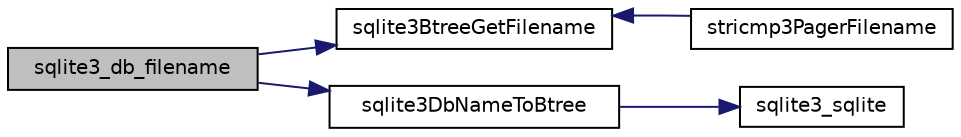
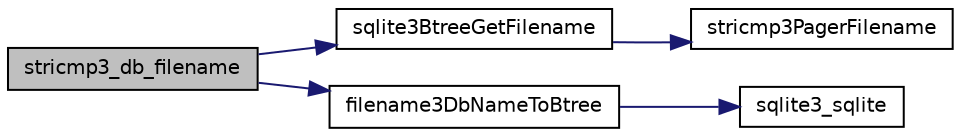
(662, 16) -> (642, 42)
(133, 69) -> (133, 69)
(474, 107) -> (474, 107)
